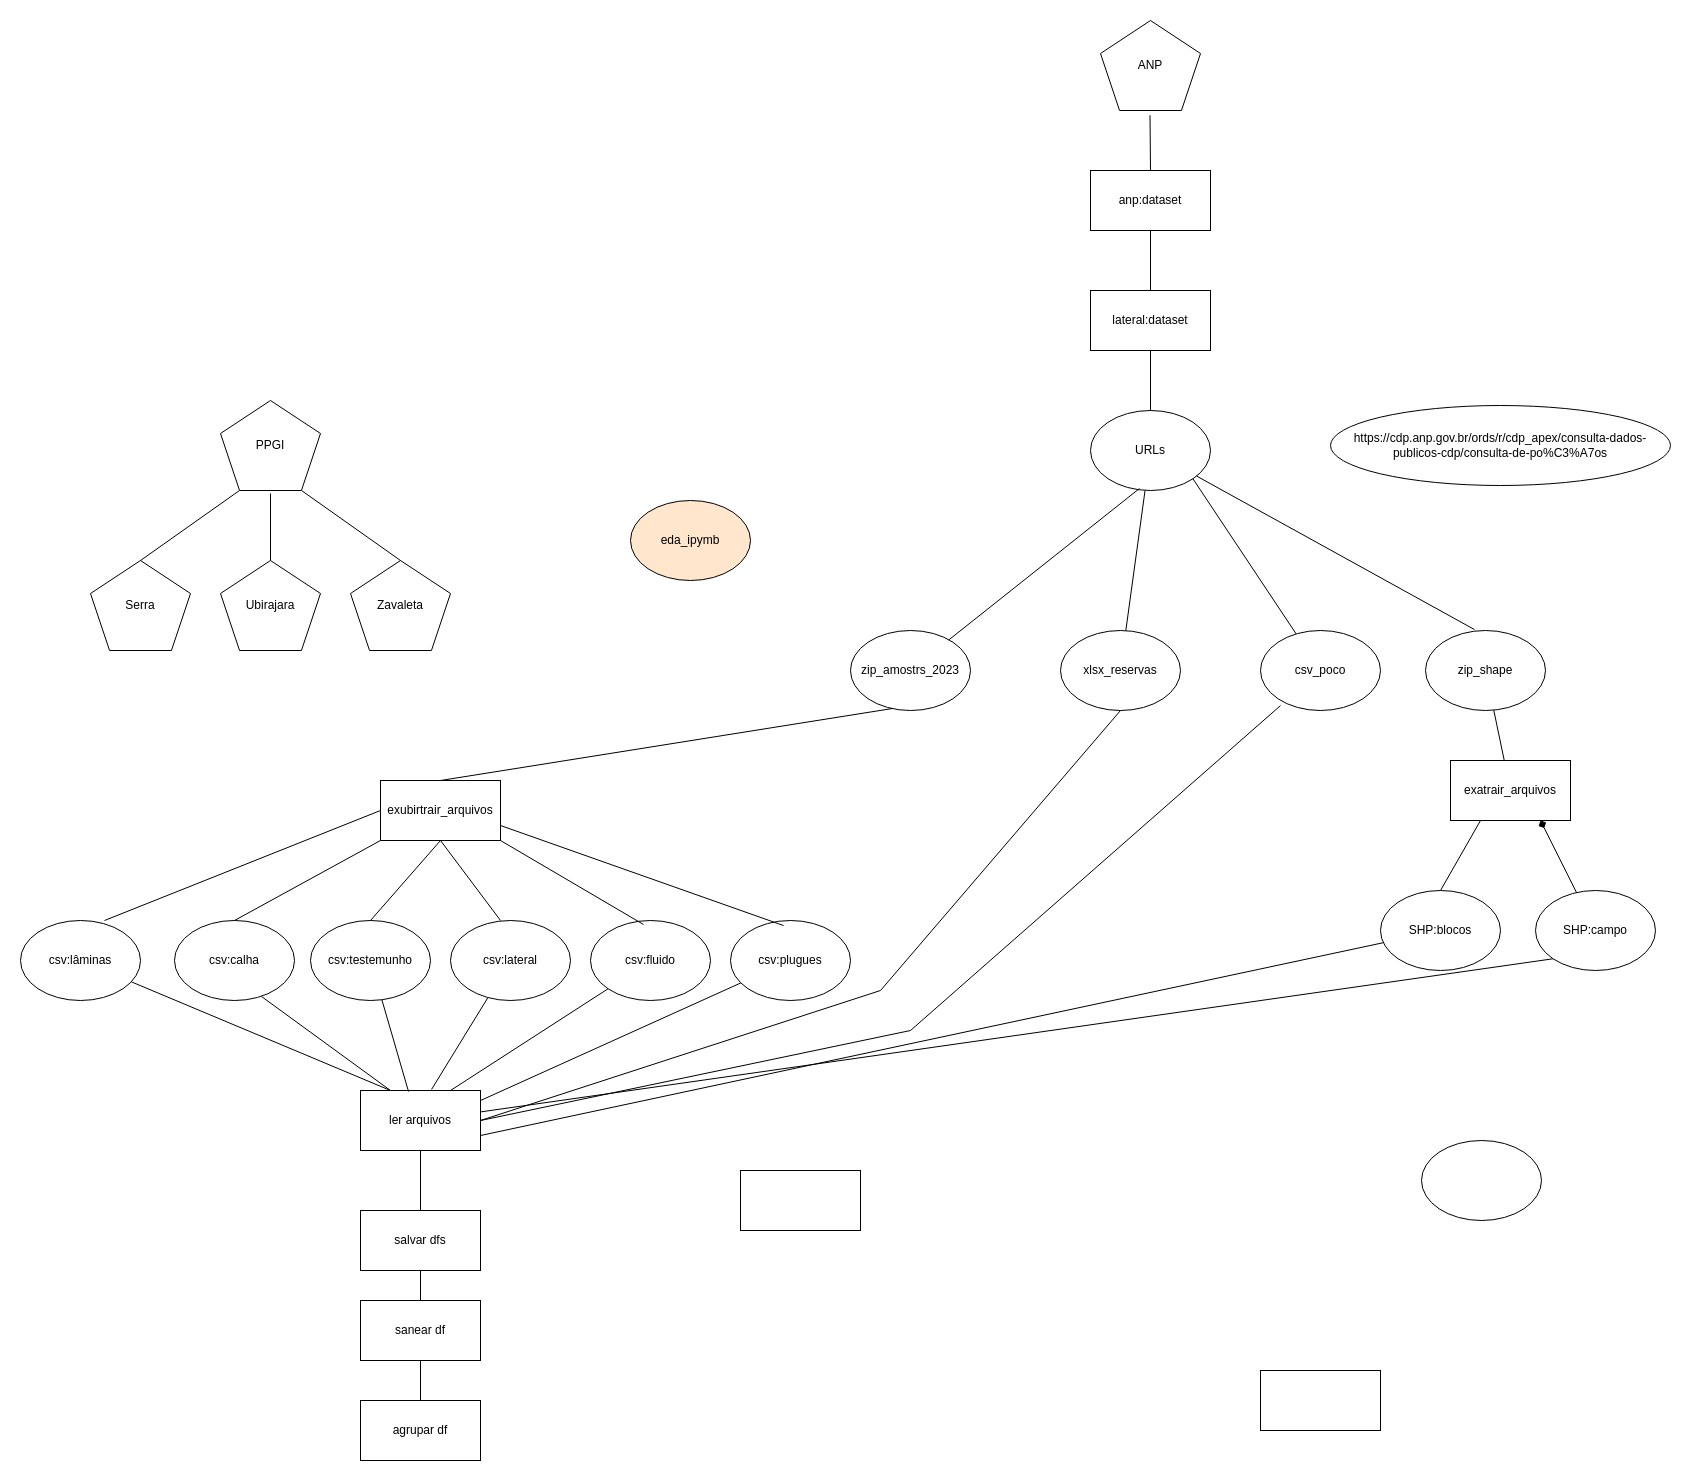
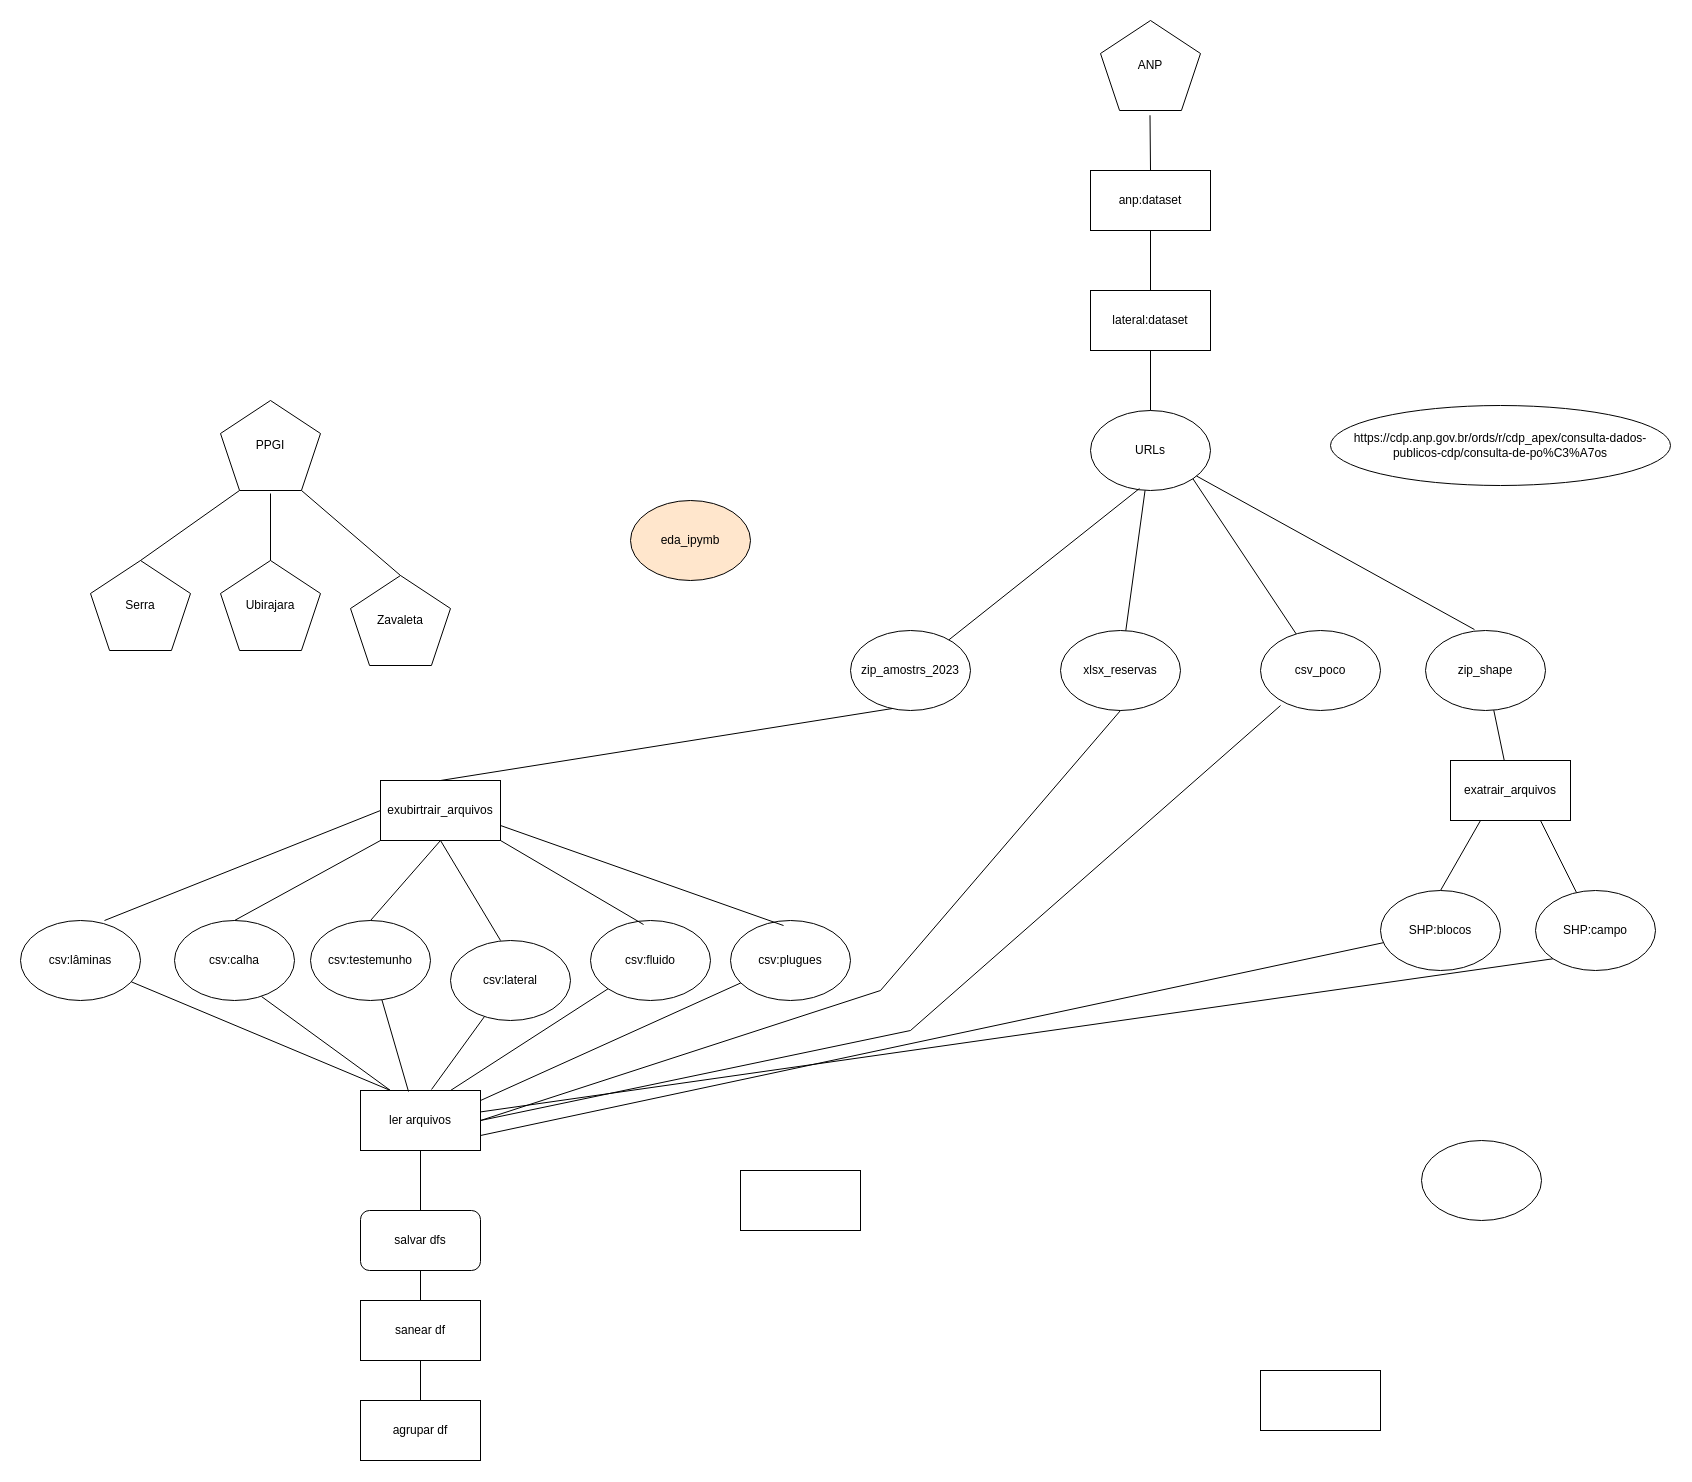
(401, 606) -> (401, 621)
(1544, 828) -> (1542, 824)
(511, 961) -> (511, 981)
(421, 1241) -> (421, 1241)
